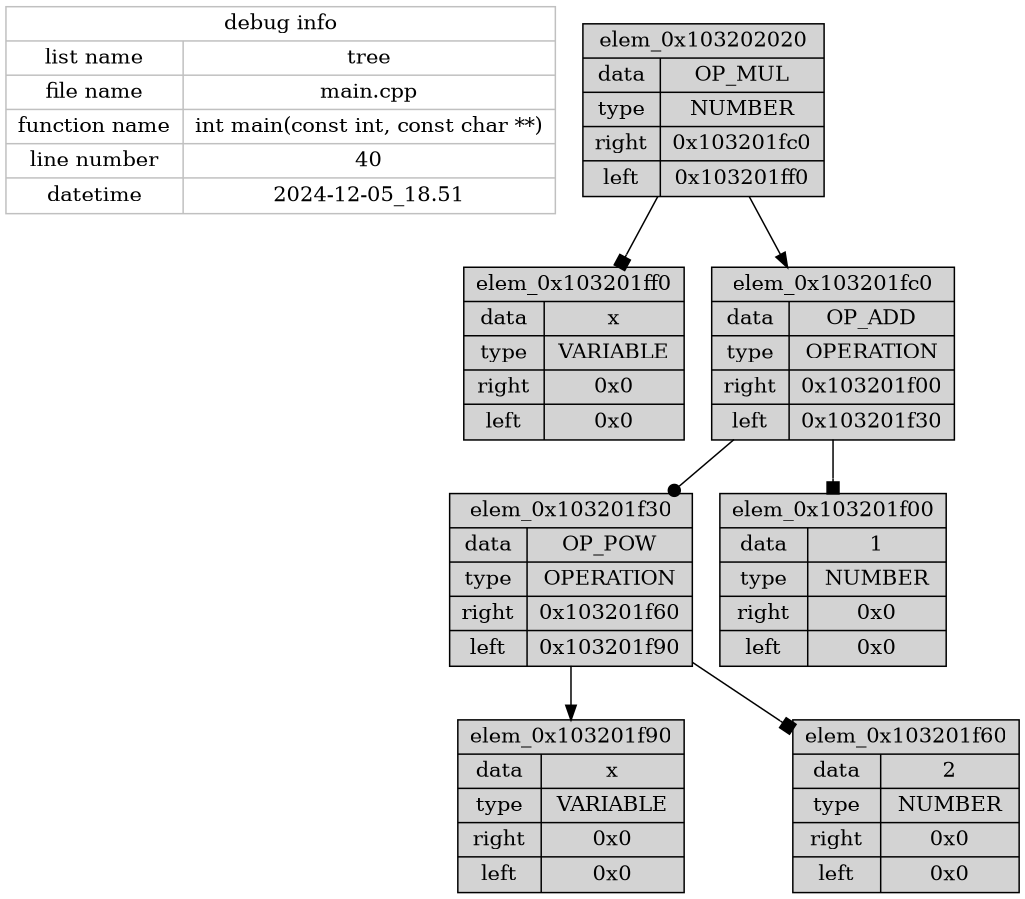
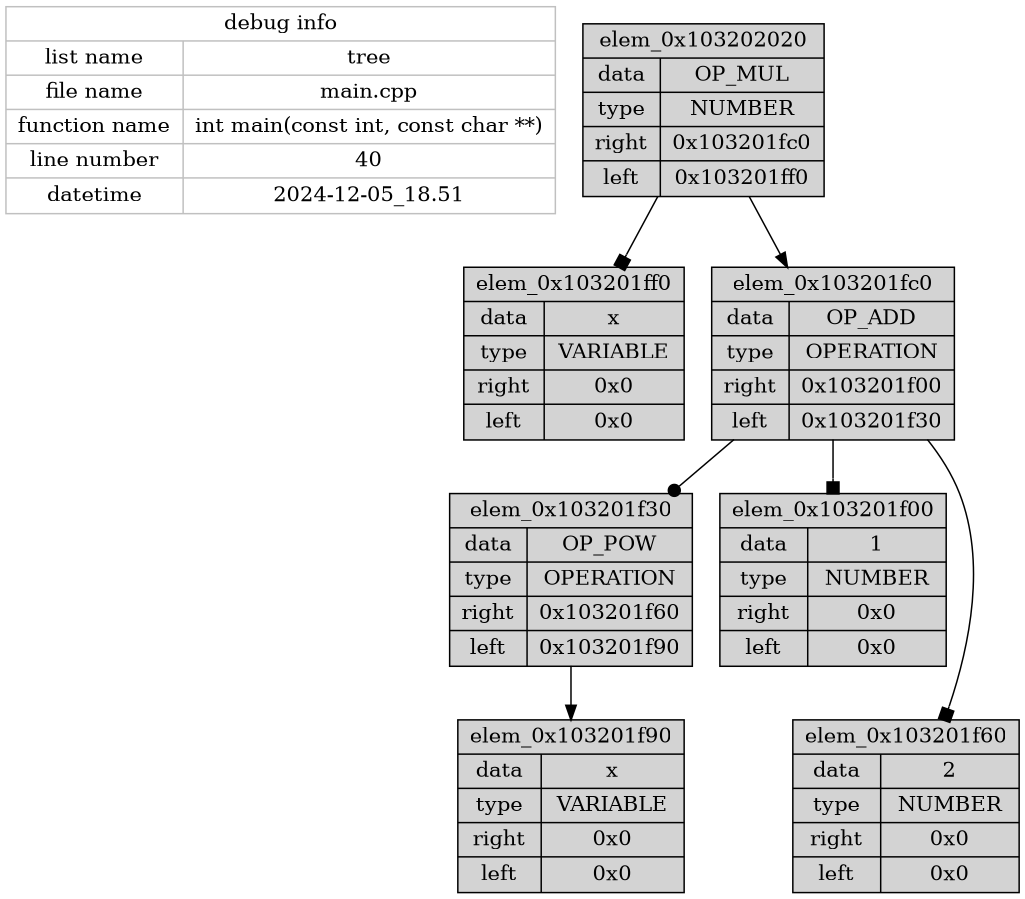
(736, 692) -> (973, 569)
